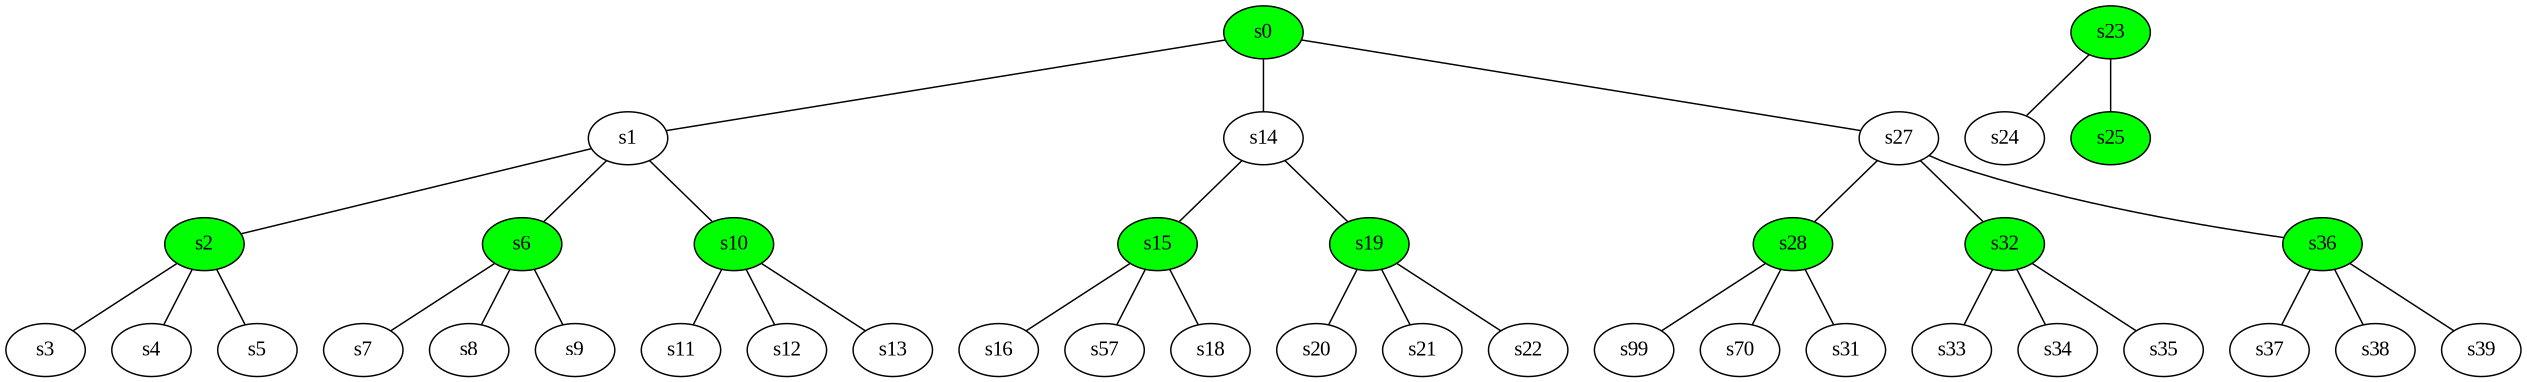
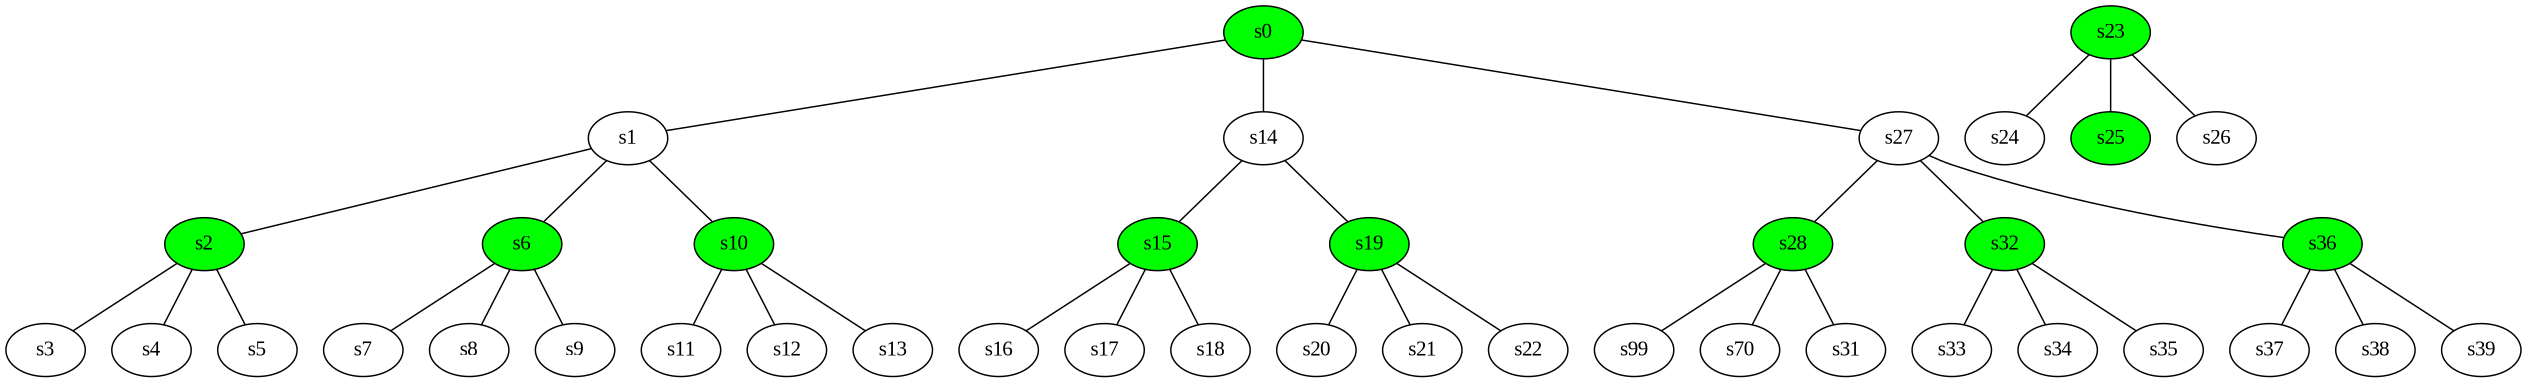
none -> (2217, 138)
(1105, 350) -> (1105, 350)
